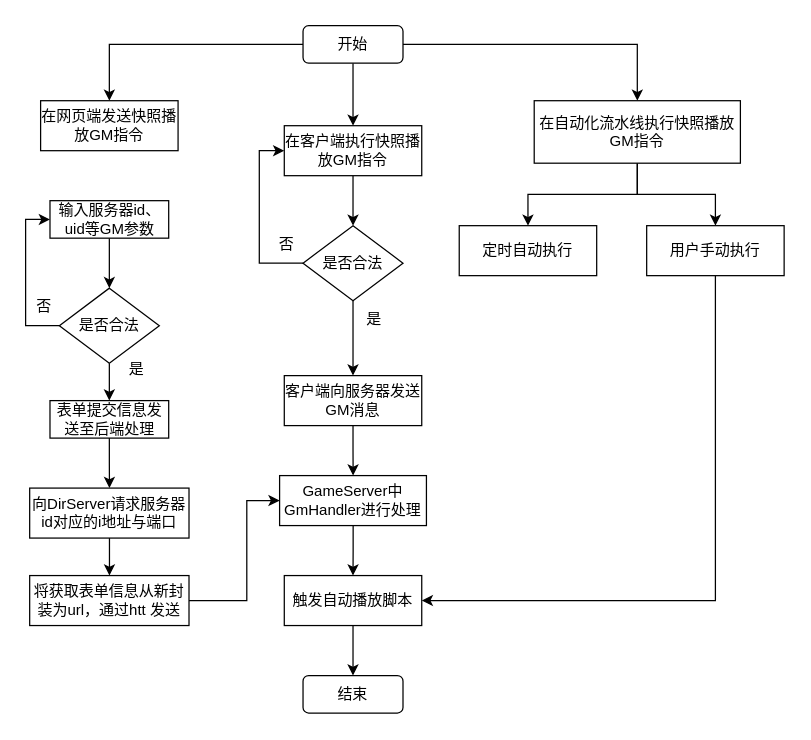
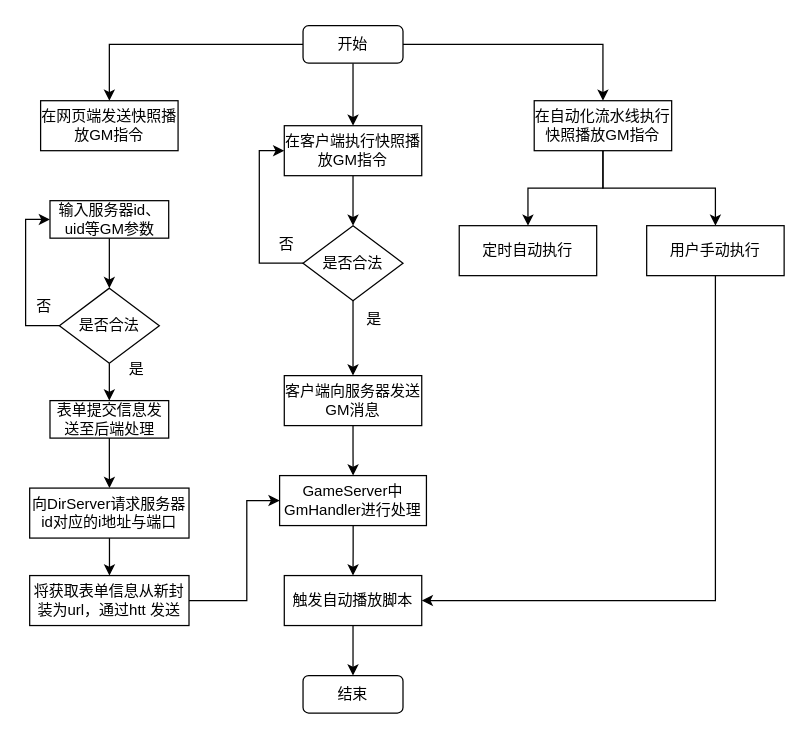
(638, 132) -> (603, 126)
